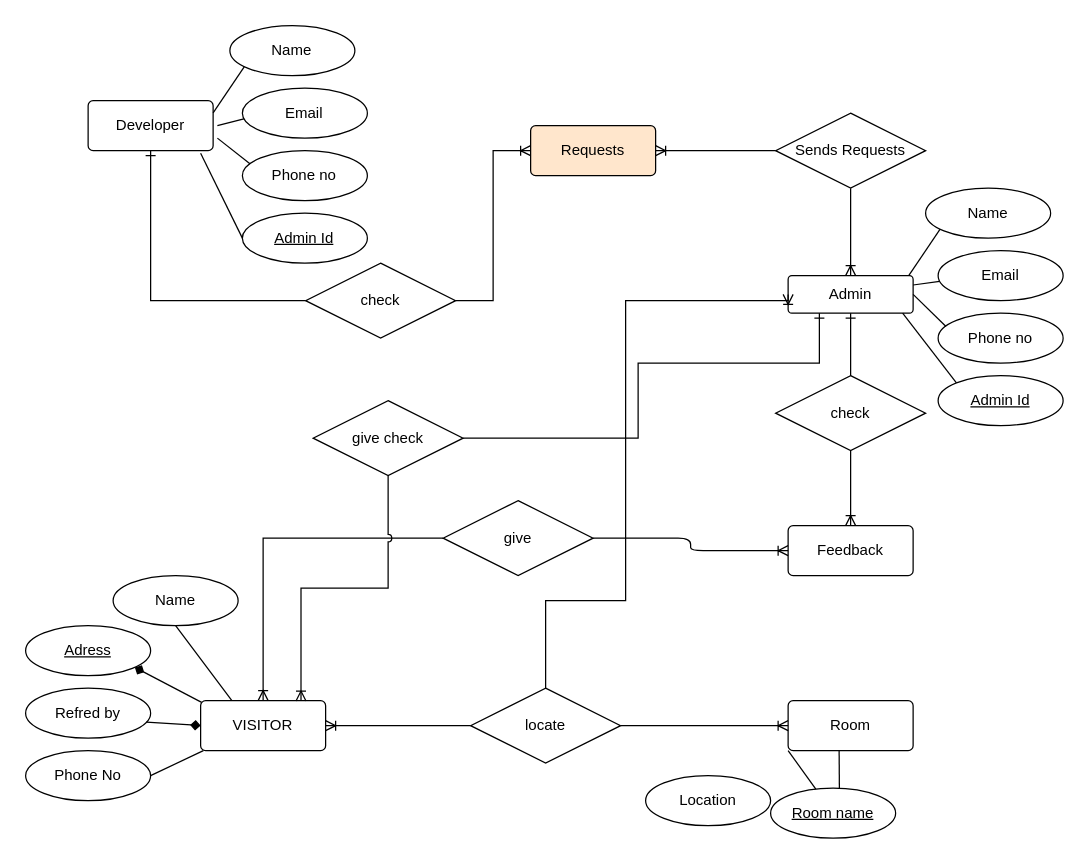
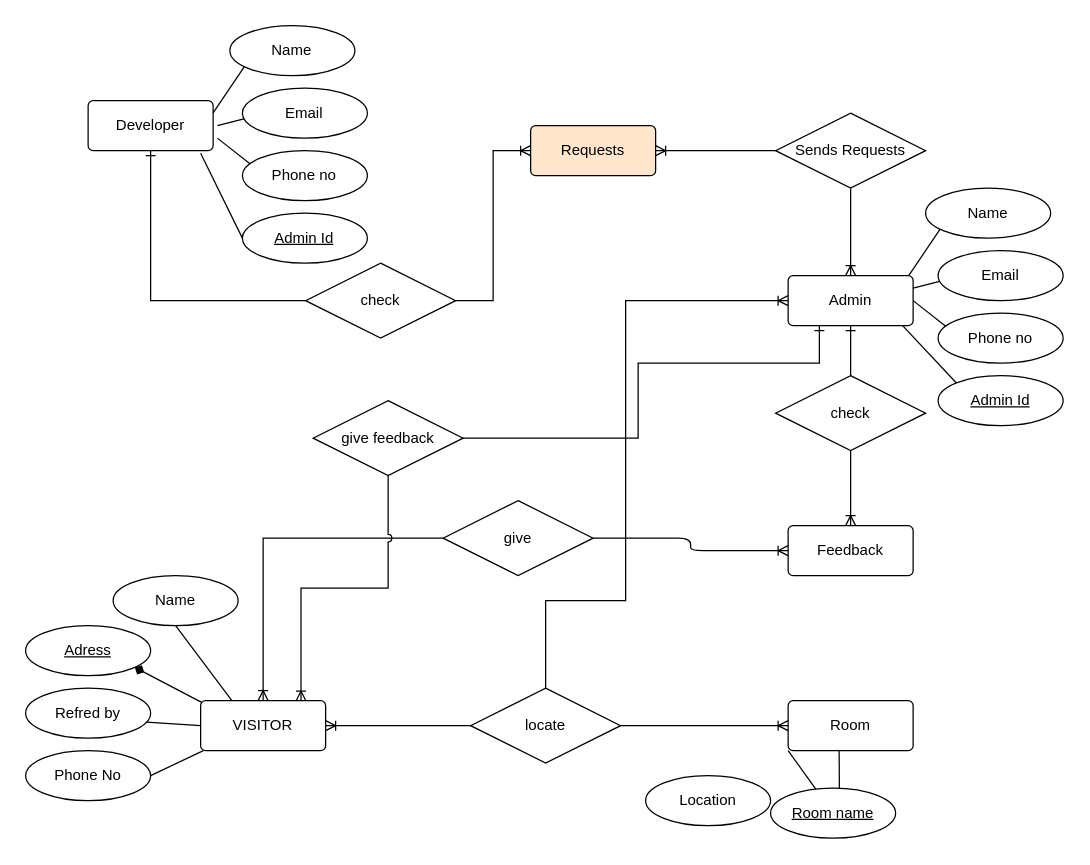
(851, 294) -> (851, 301)
(388, 438) -> (388, 438)
(190, 725) -> (195, 725)
